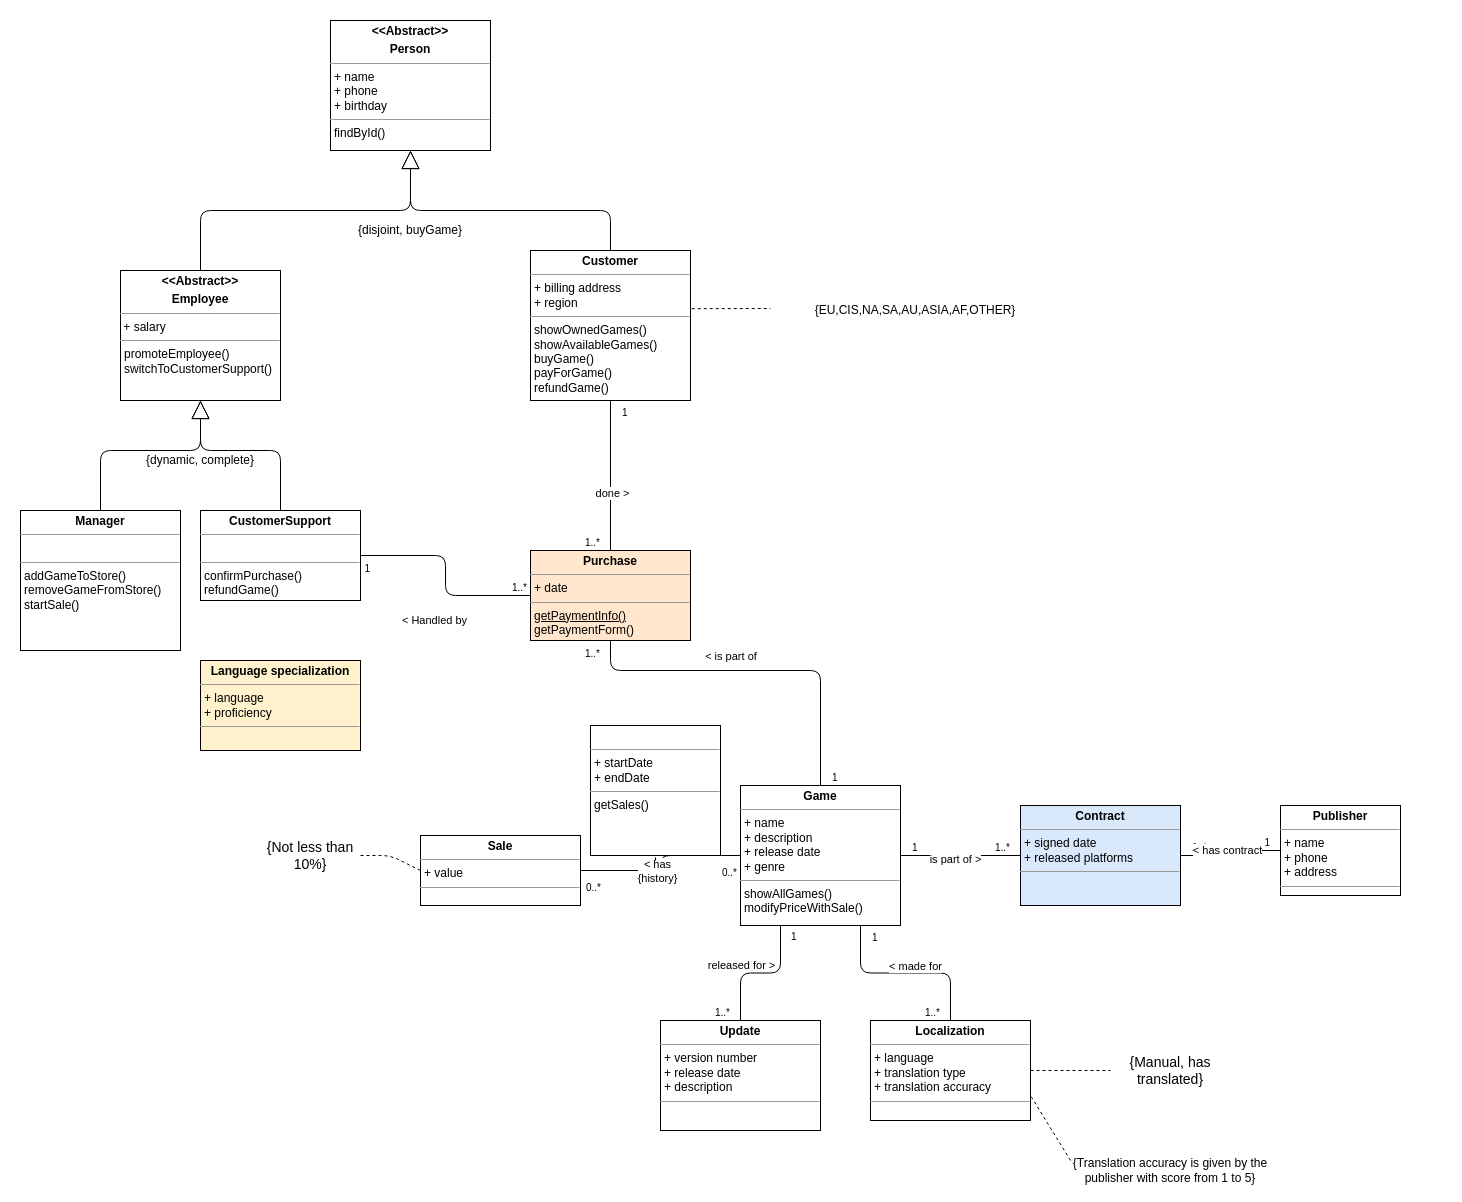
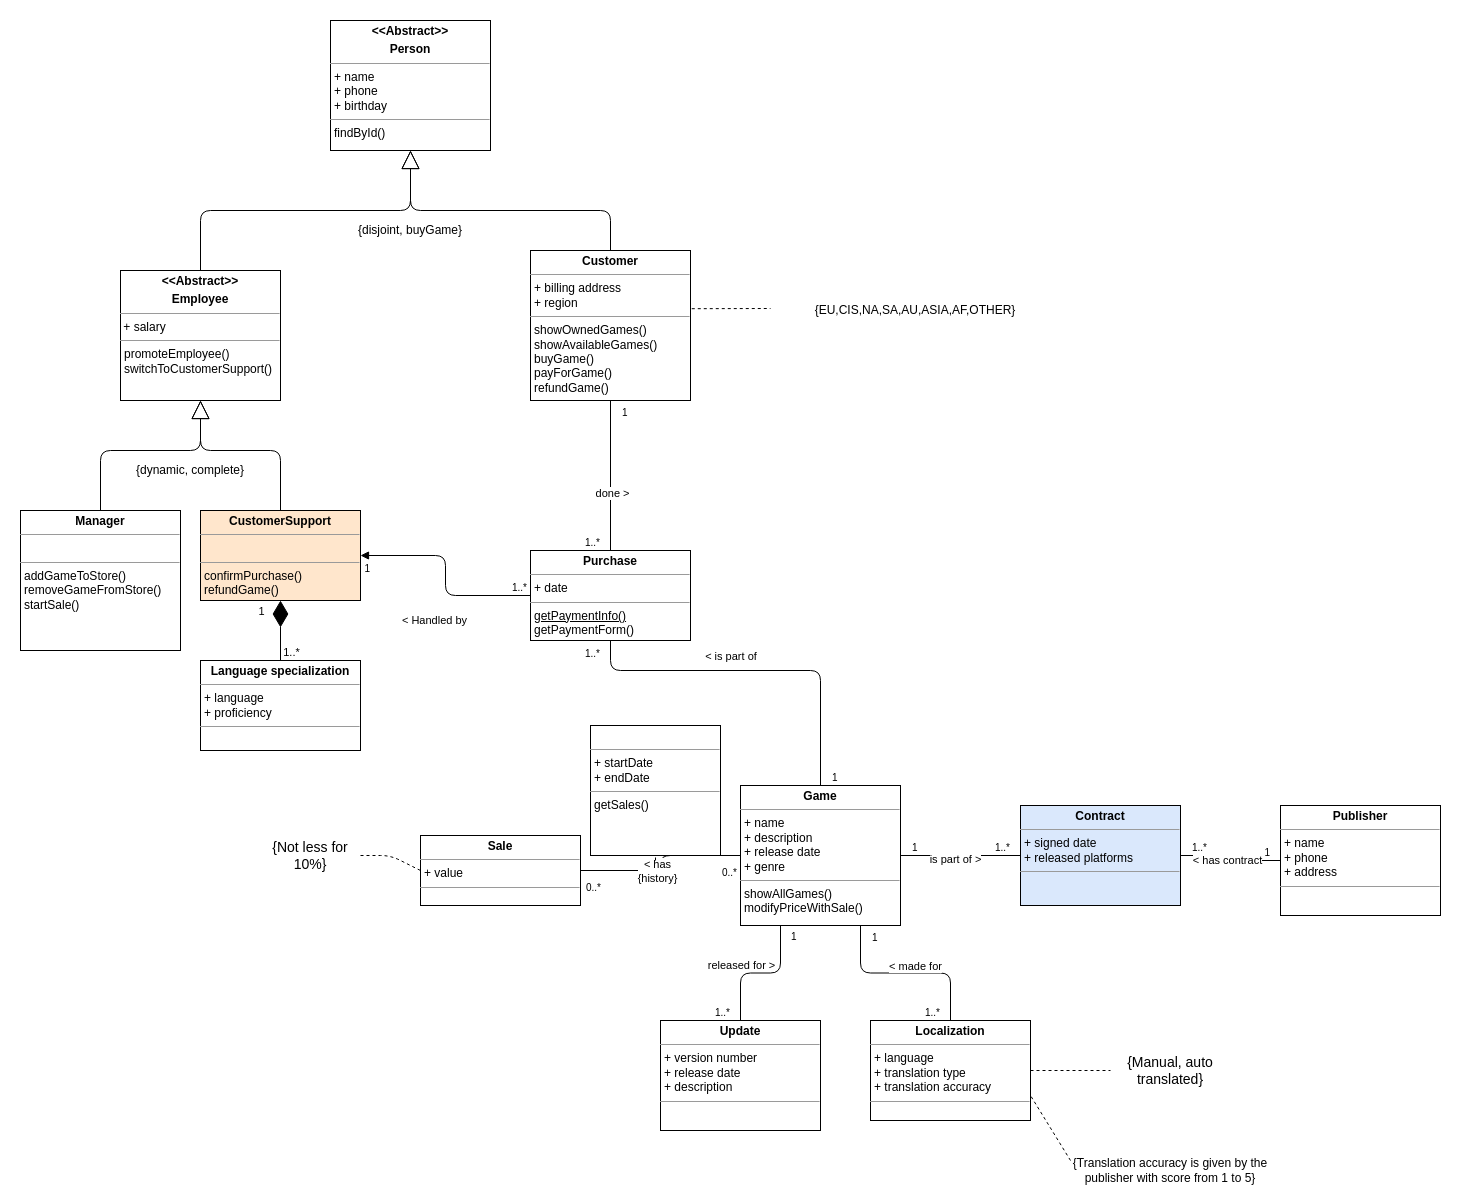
(201, 461) -> (191, 471)
(281, 556) -> (281, 556)
(367, 556) -> (370, 556)
(611, 596) -> (611, 596)
none -> (281, 643)
(281, 706) -> (281, 706)
(1341, 851) -> (1361, 861)
(311, 856) -> (311, 856)
(1171, 1071) -> (1171, 1071)
